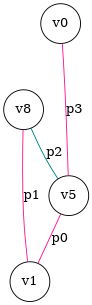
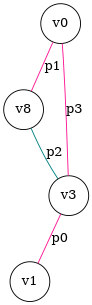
(23, 196) -> (42, 67)
(69, 196) -> (69, 196)
